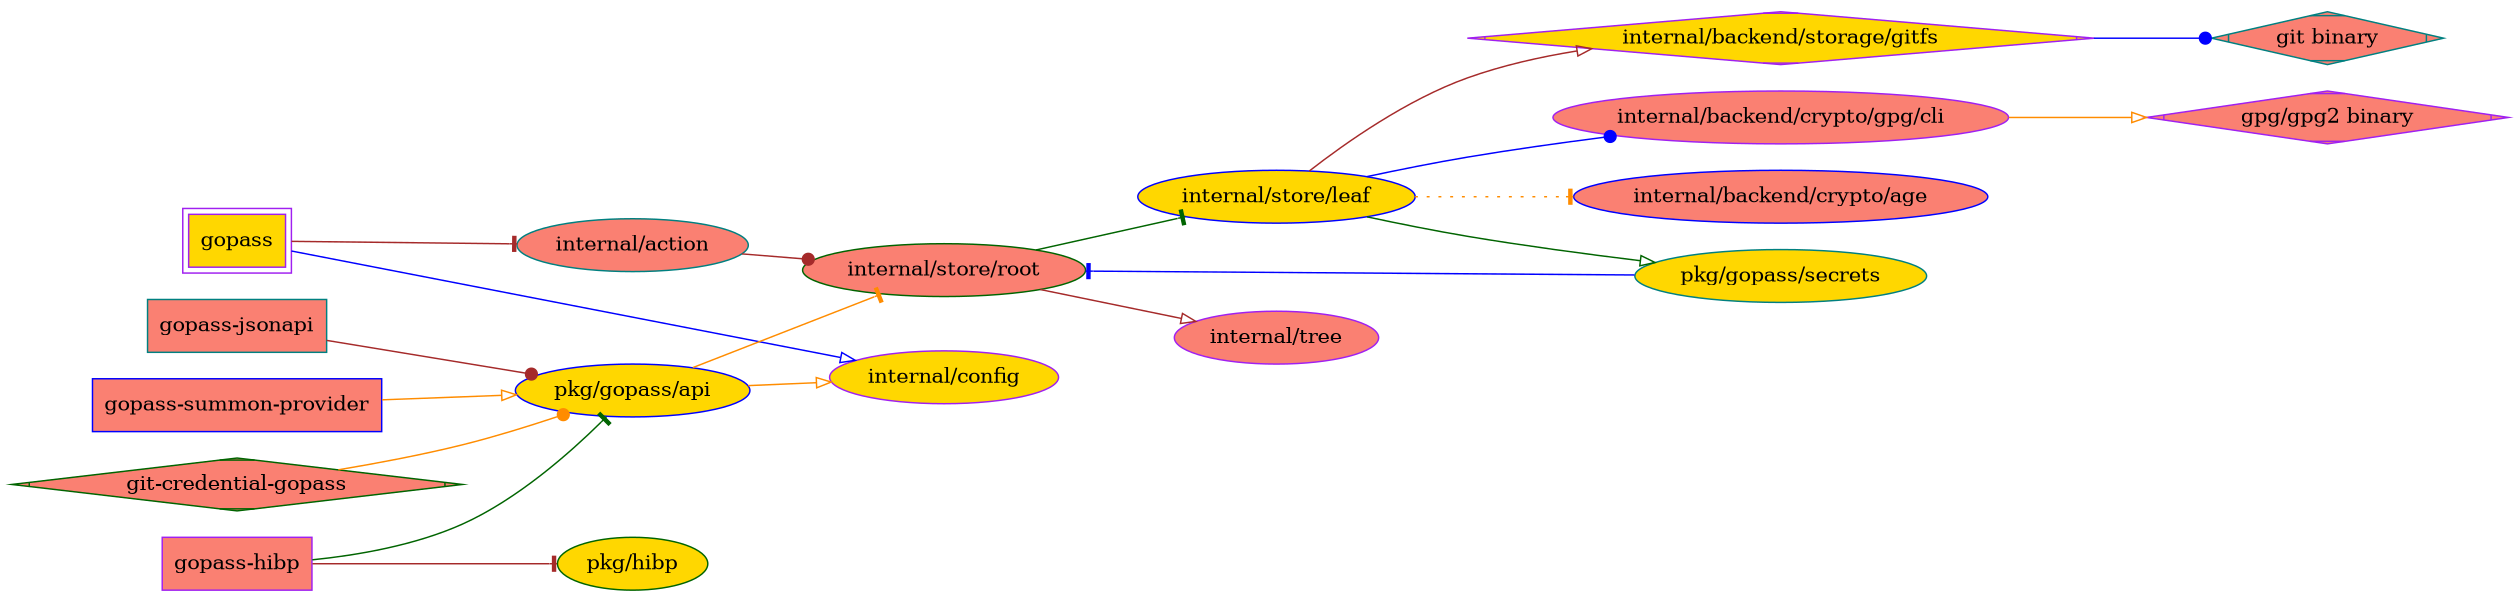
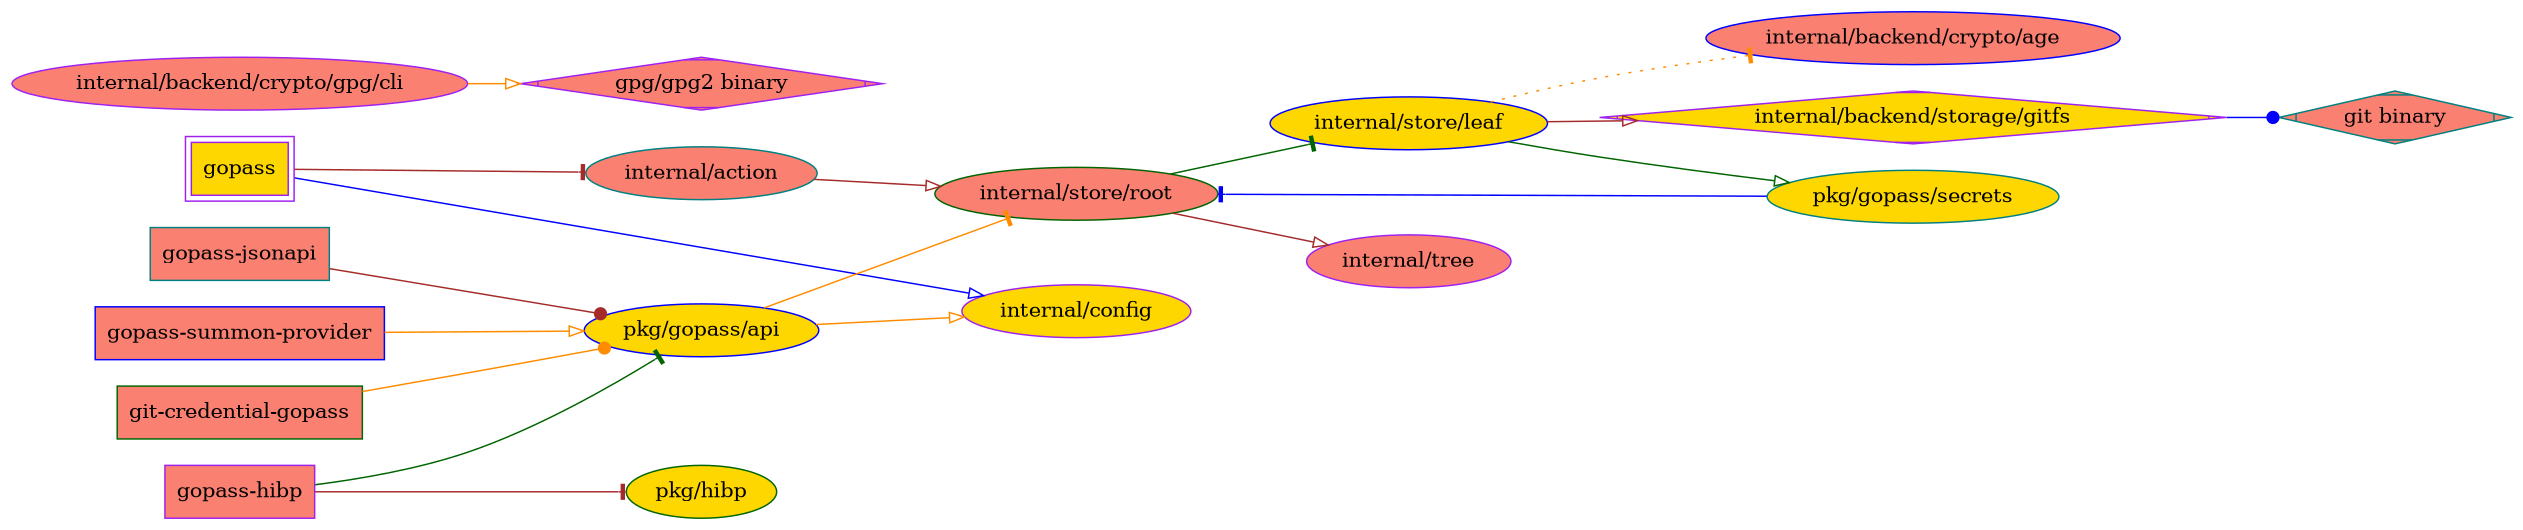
(1485, 154) -> none
(772, 256) -> (870, 182)
(237, 484) -> (240, 413)
